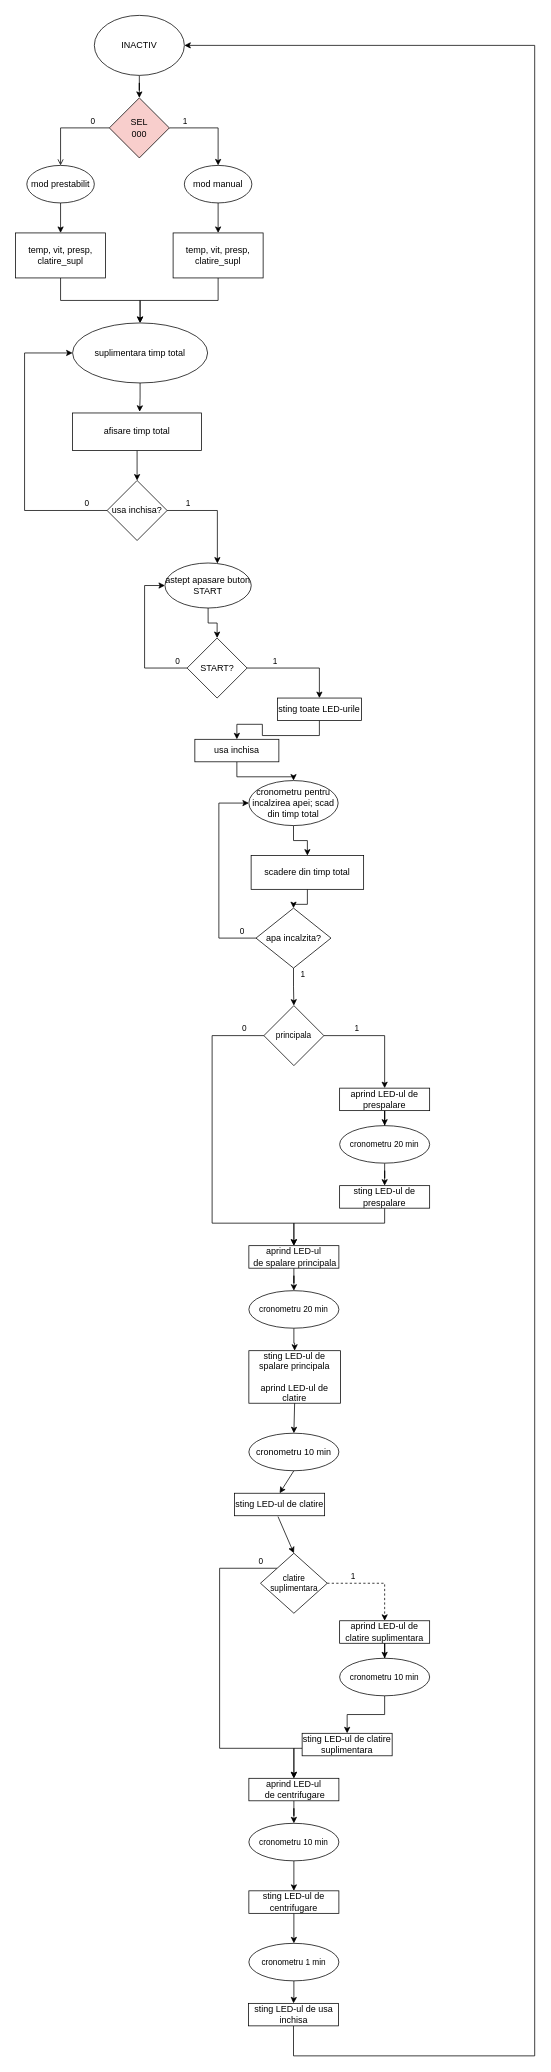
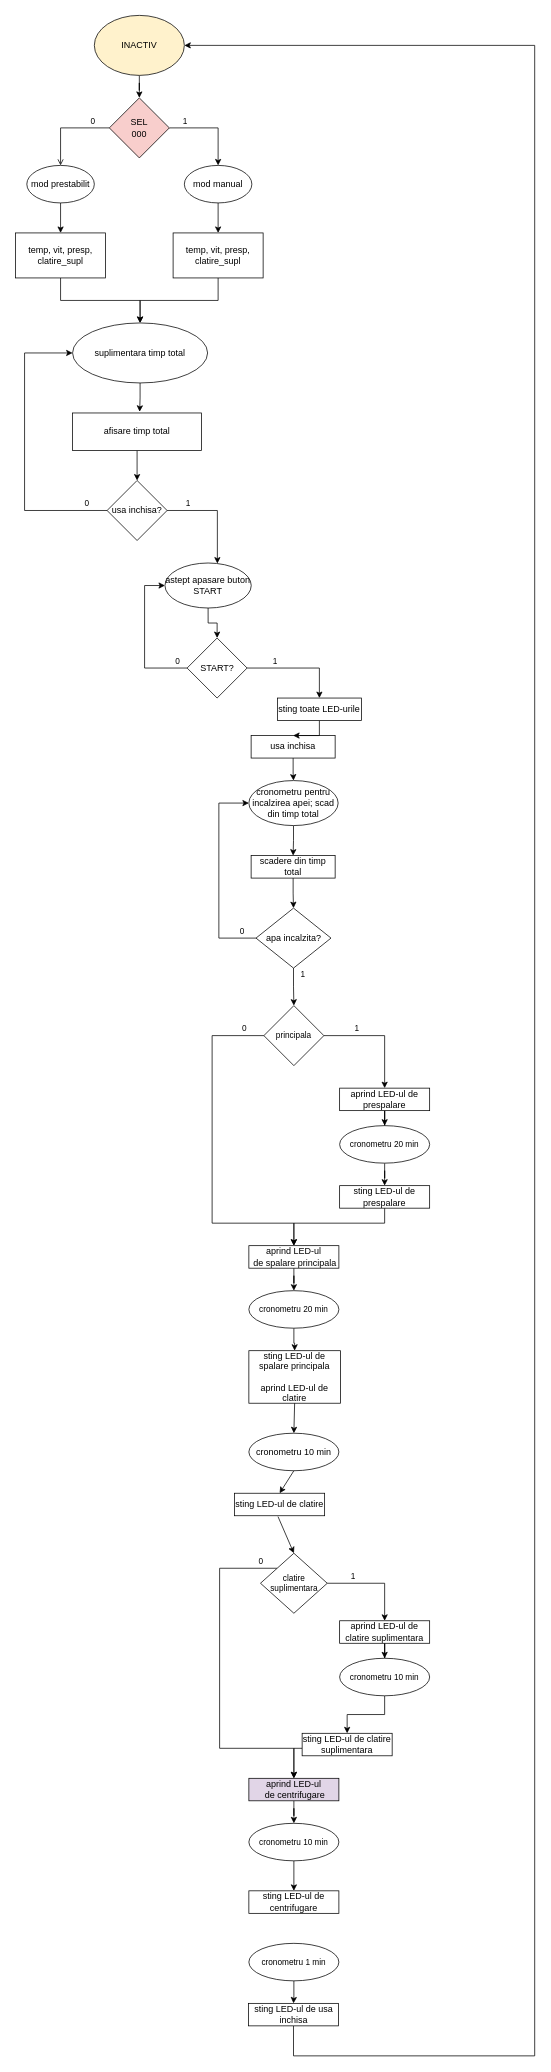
(139, 45) -> (139, 45)
(237, 750) -> (293, 747)
(307, 872) -> (293, 867)
(372, 1583) -> (372, 1583)
(294, 1789) -> (294, 1789)
(294, 1936) -> none
